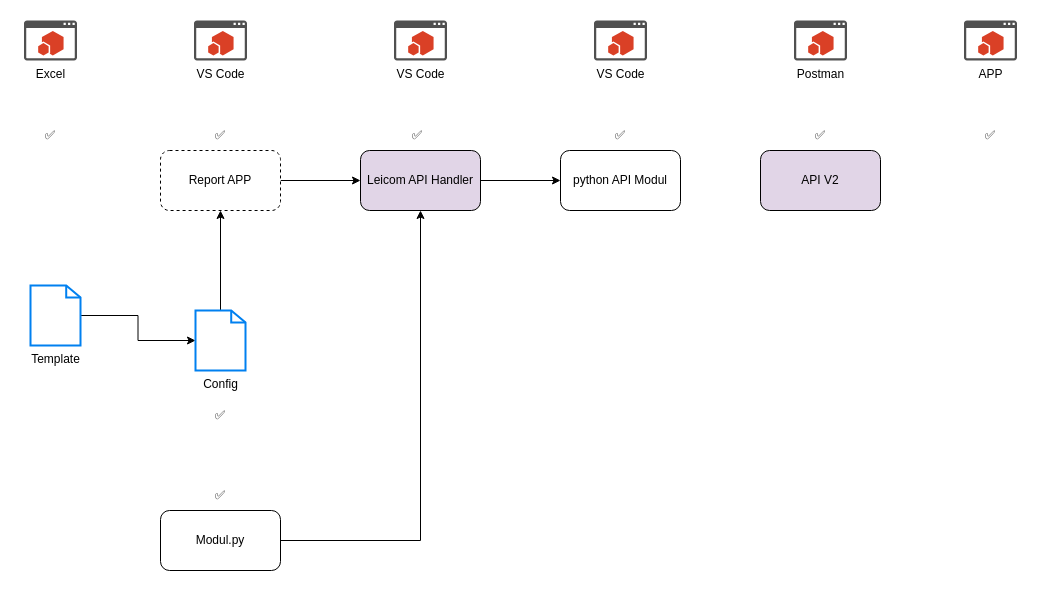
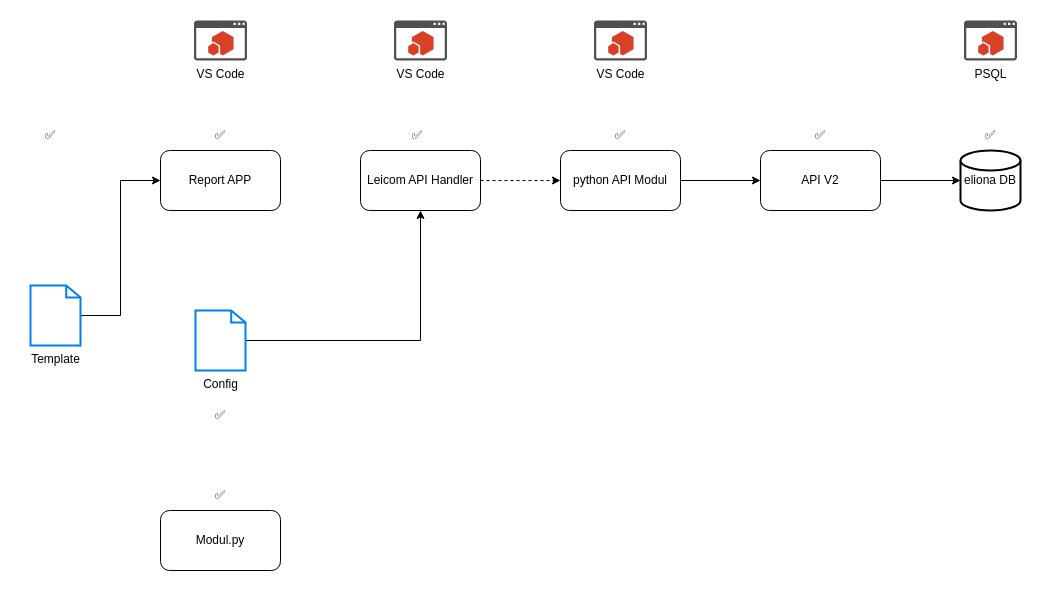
(51, 41) -> none
(821, 41) -> none
(991, 75) -> (991, 75)
(221, 181) -> (221, 181)
(317, 181) -> none
(421, 181) -> (421, 181)
(518, 181) -> (518, 181)
none -> (717, 181)
(821, 181) -> (821, 181)
none -> (917, 181)
none -> (991, 181)
(221, 264) -> (332, 341)
(141, 341) -> (121, 234)
(421, 511) -> none
